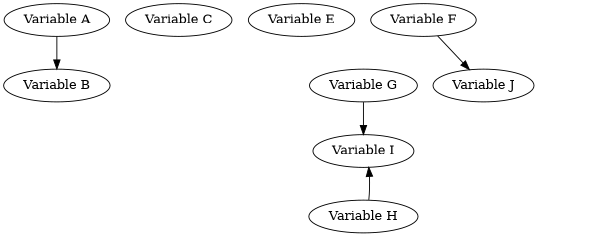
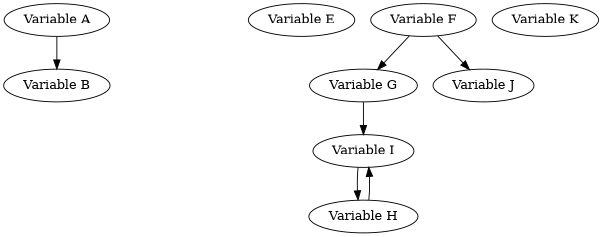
(179, 20) -> none
none -> (545, 20)
none -> (397, 49)
none -> (357, 179)
